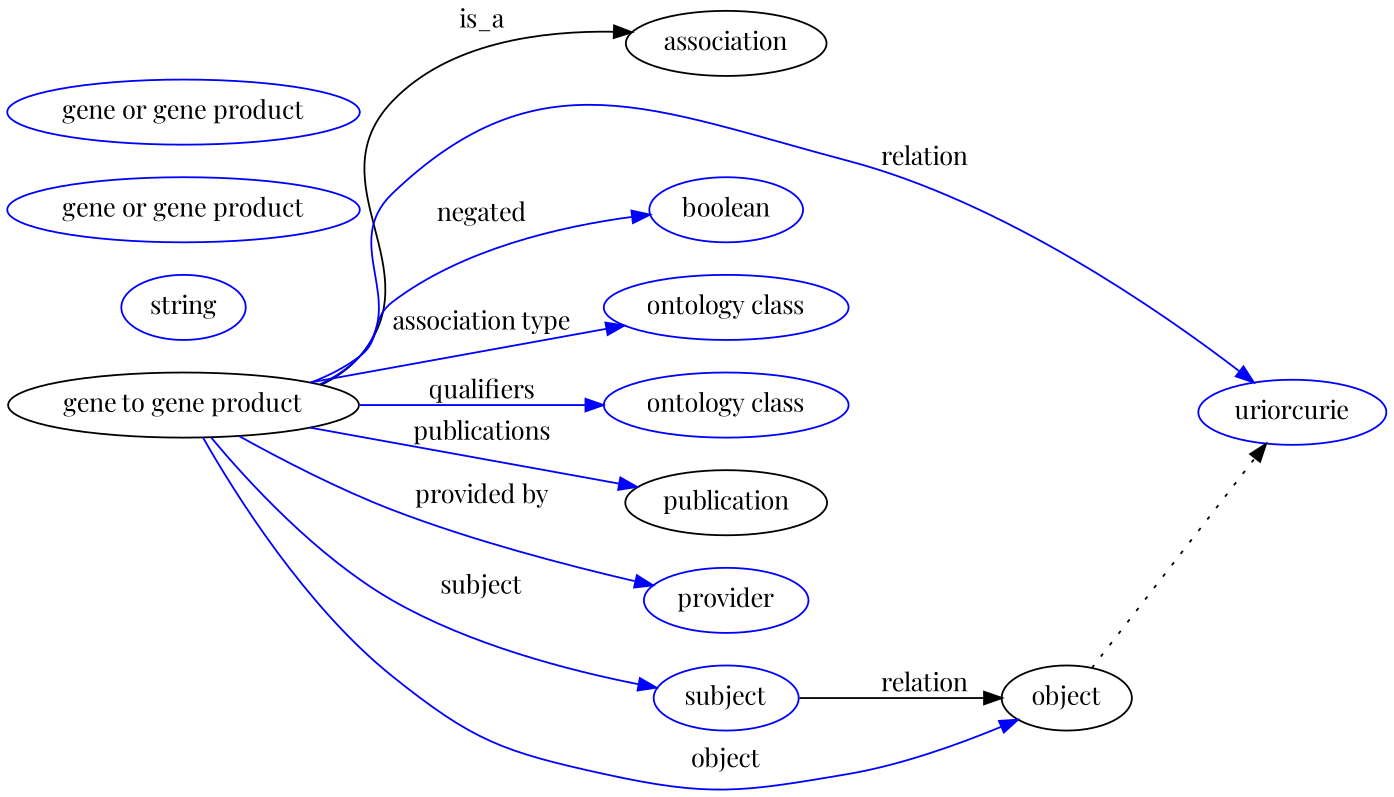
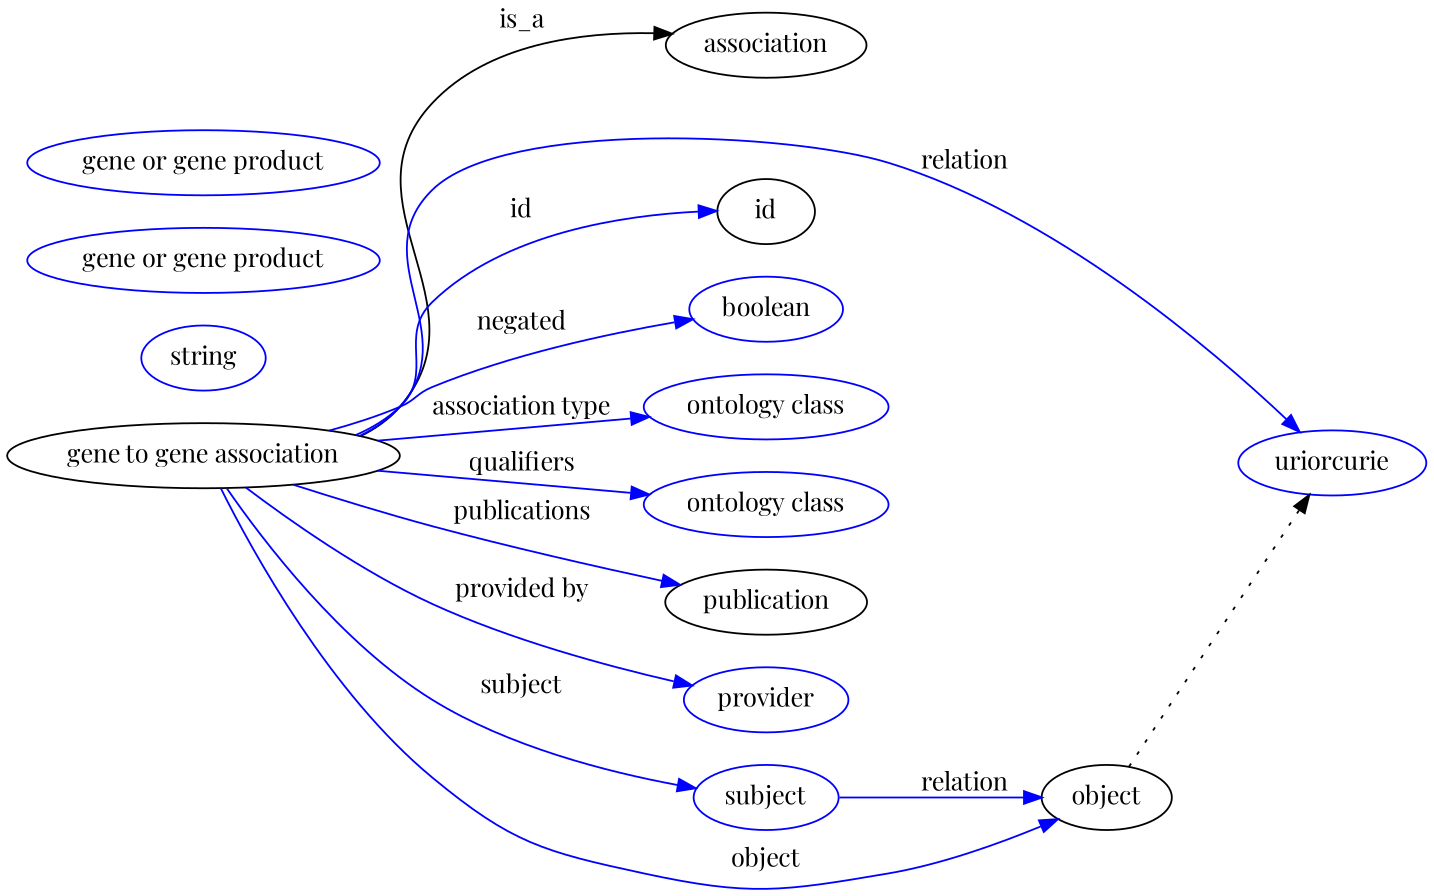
none -> (766, 212)
(184, 405) -> (204, 456)
(892, 698) -> (932, 797)
